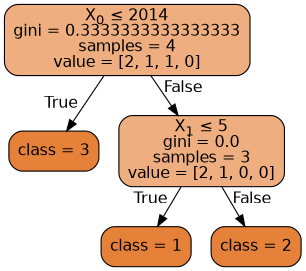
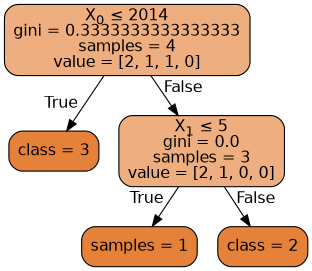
(146, 247) -> (139, 247)
